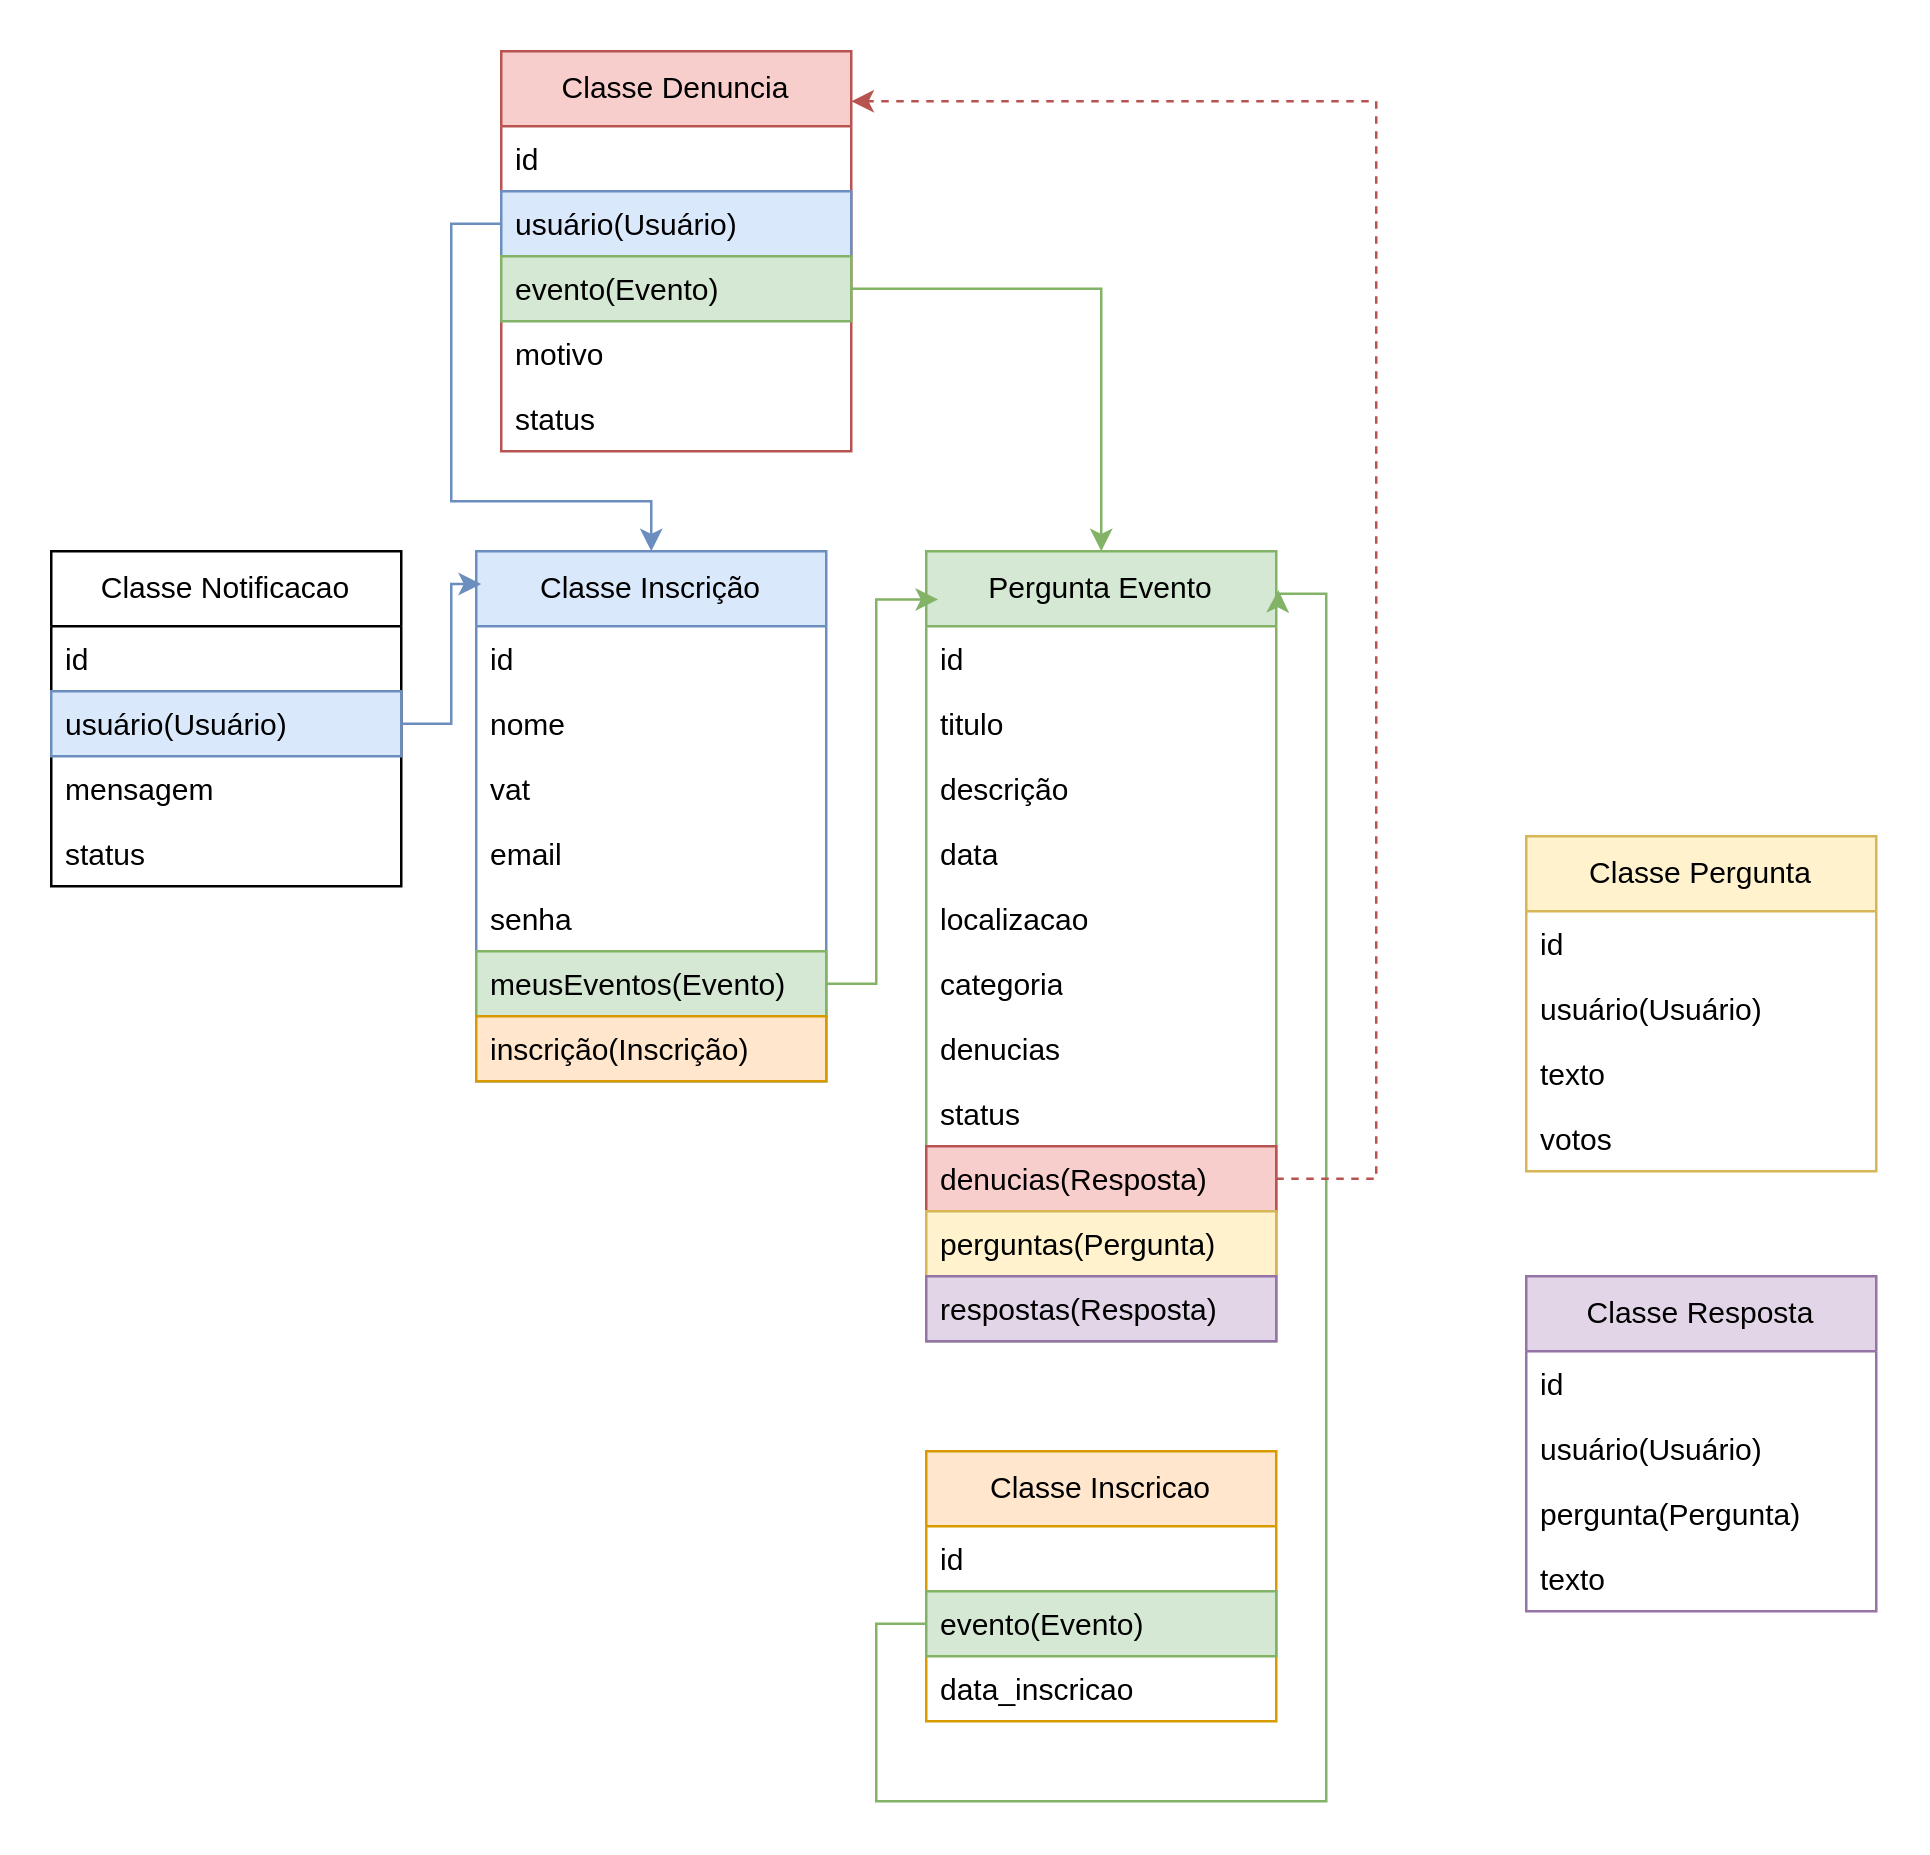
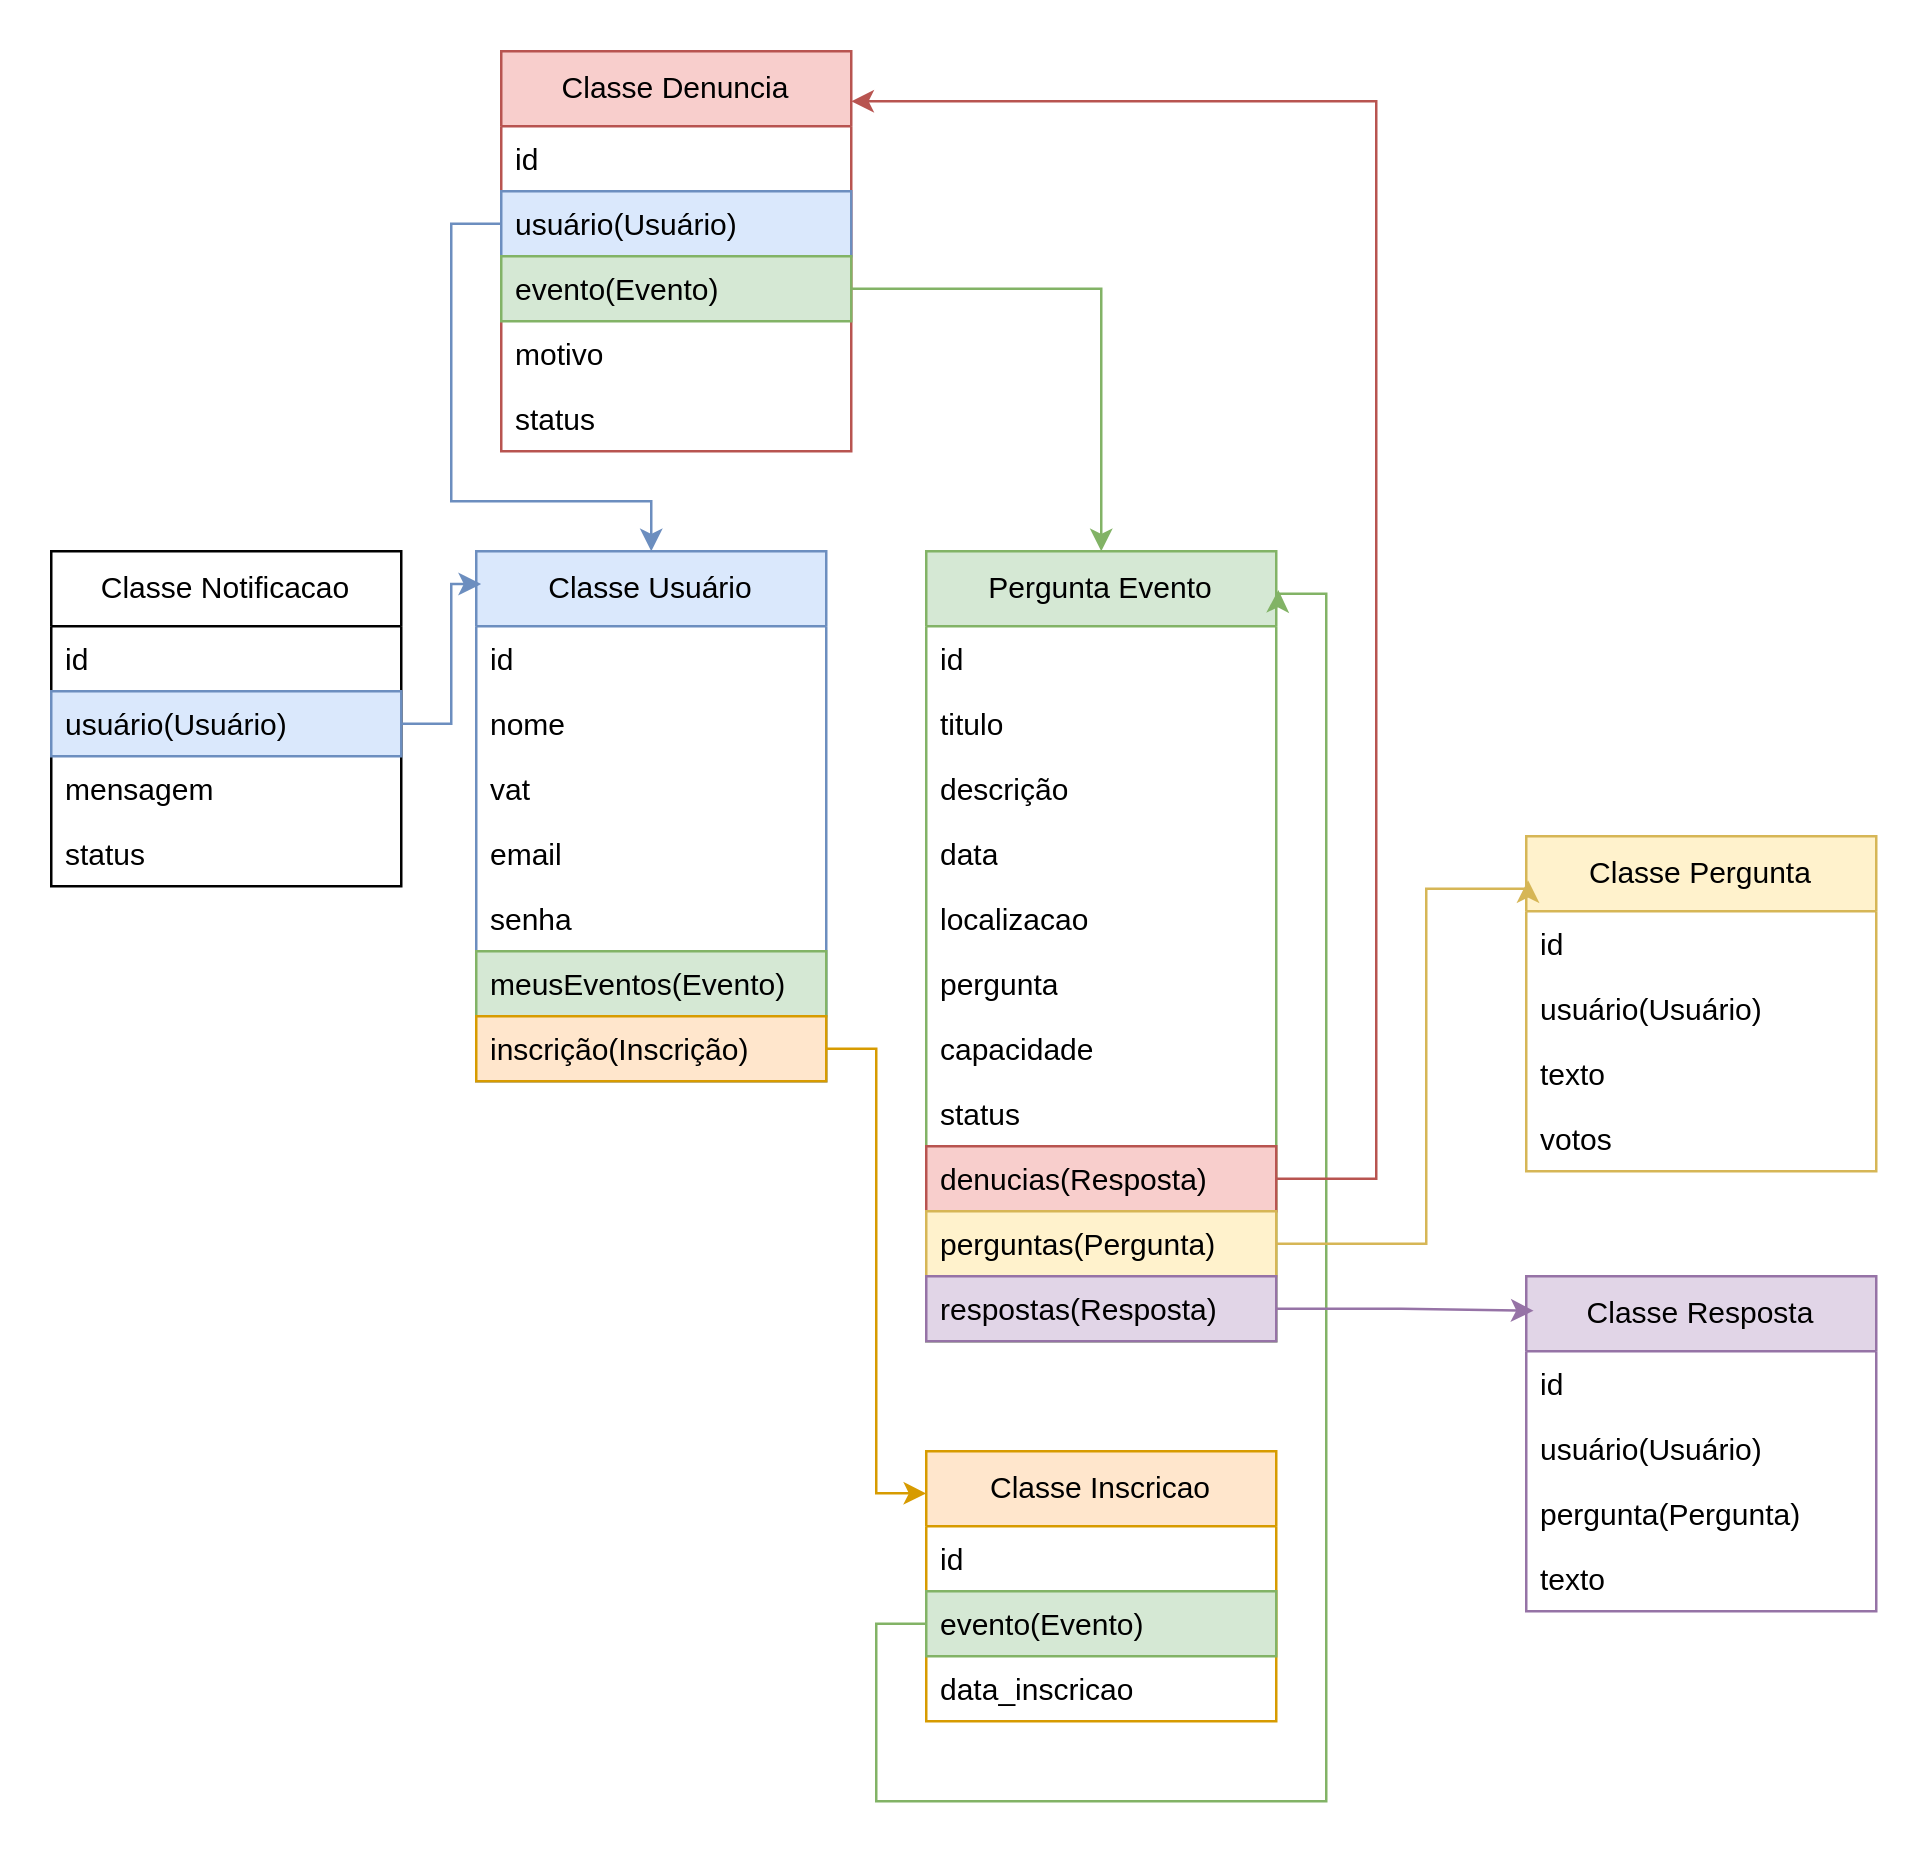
(1376, 411) -> (1376, 411)
(651, 589) -> (651, 589)
(876, 793) -> none
(1013, 987) -> (1008, 987)
(1005, 1052) -> (1021, 1052)
none -> (1426, 1061)
none -> (876, 1265)
none -> (1423, 1309)
